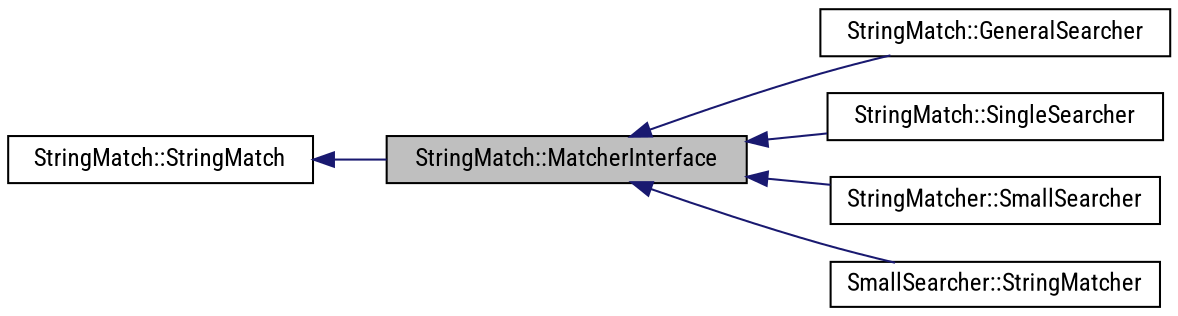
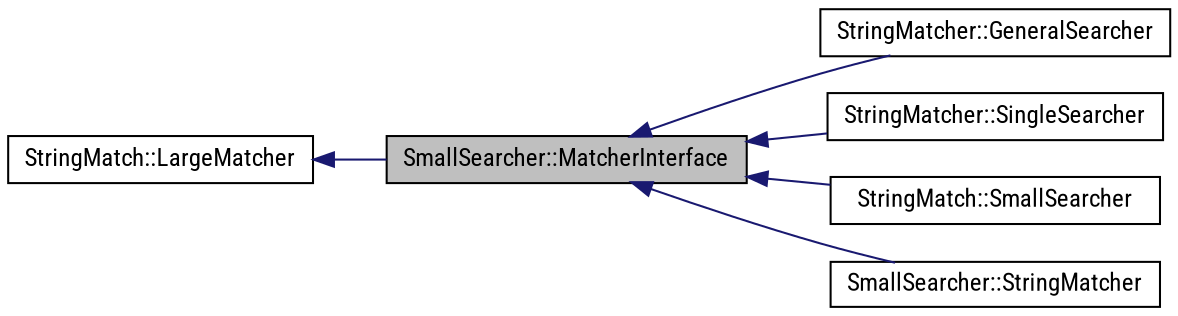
(995, 33) -> (995, 33)
(995, 117) -> (995, 117)
(161, 160) -> (161, 160)
(567, 160) -> (567, 160)
(995, 200) -> (995, 200)
